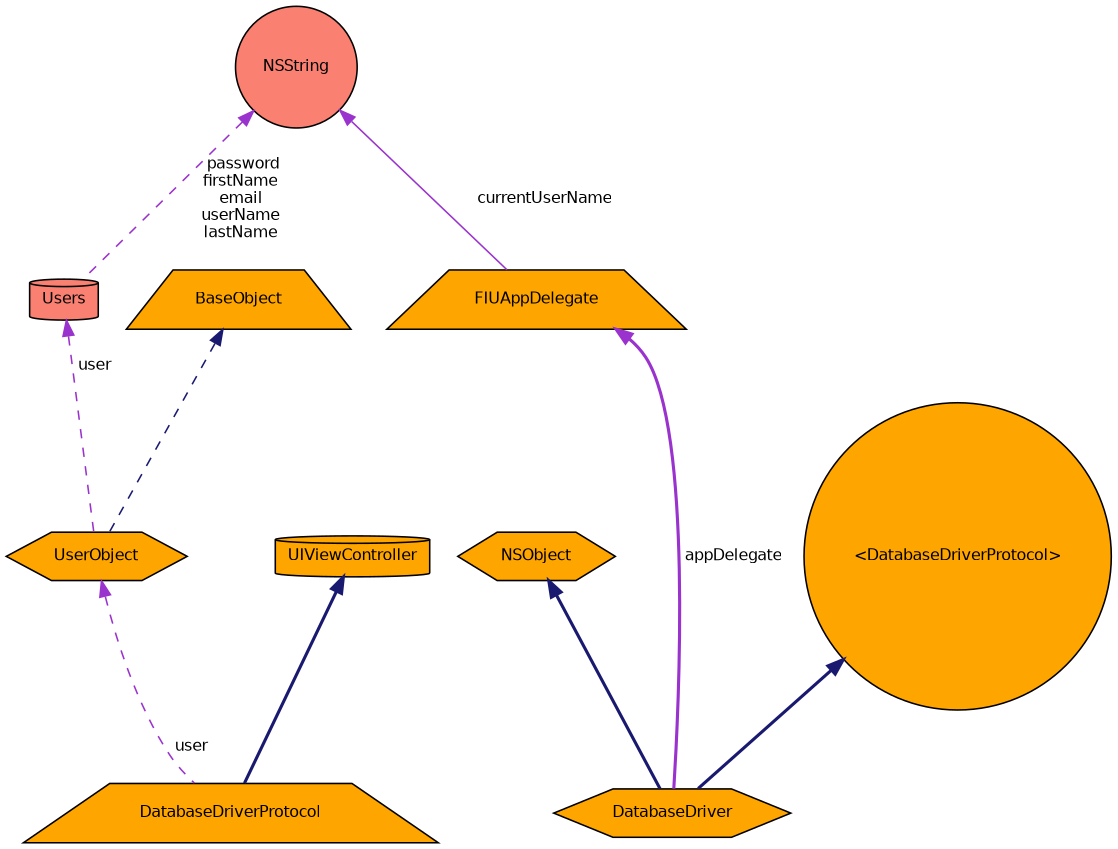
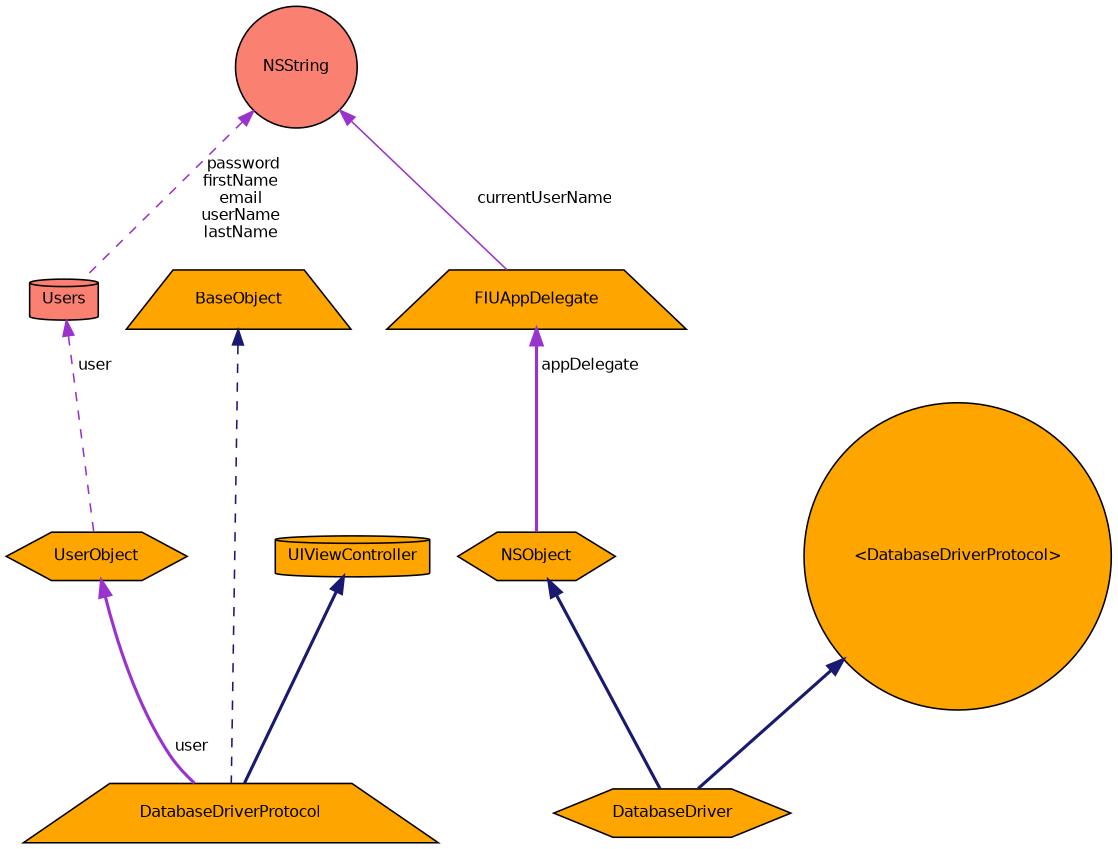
(162, 438) -> (235, 564)
(679, 558) -> (537, 439)
(138, 696) -> (138, 696)
